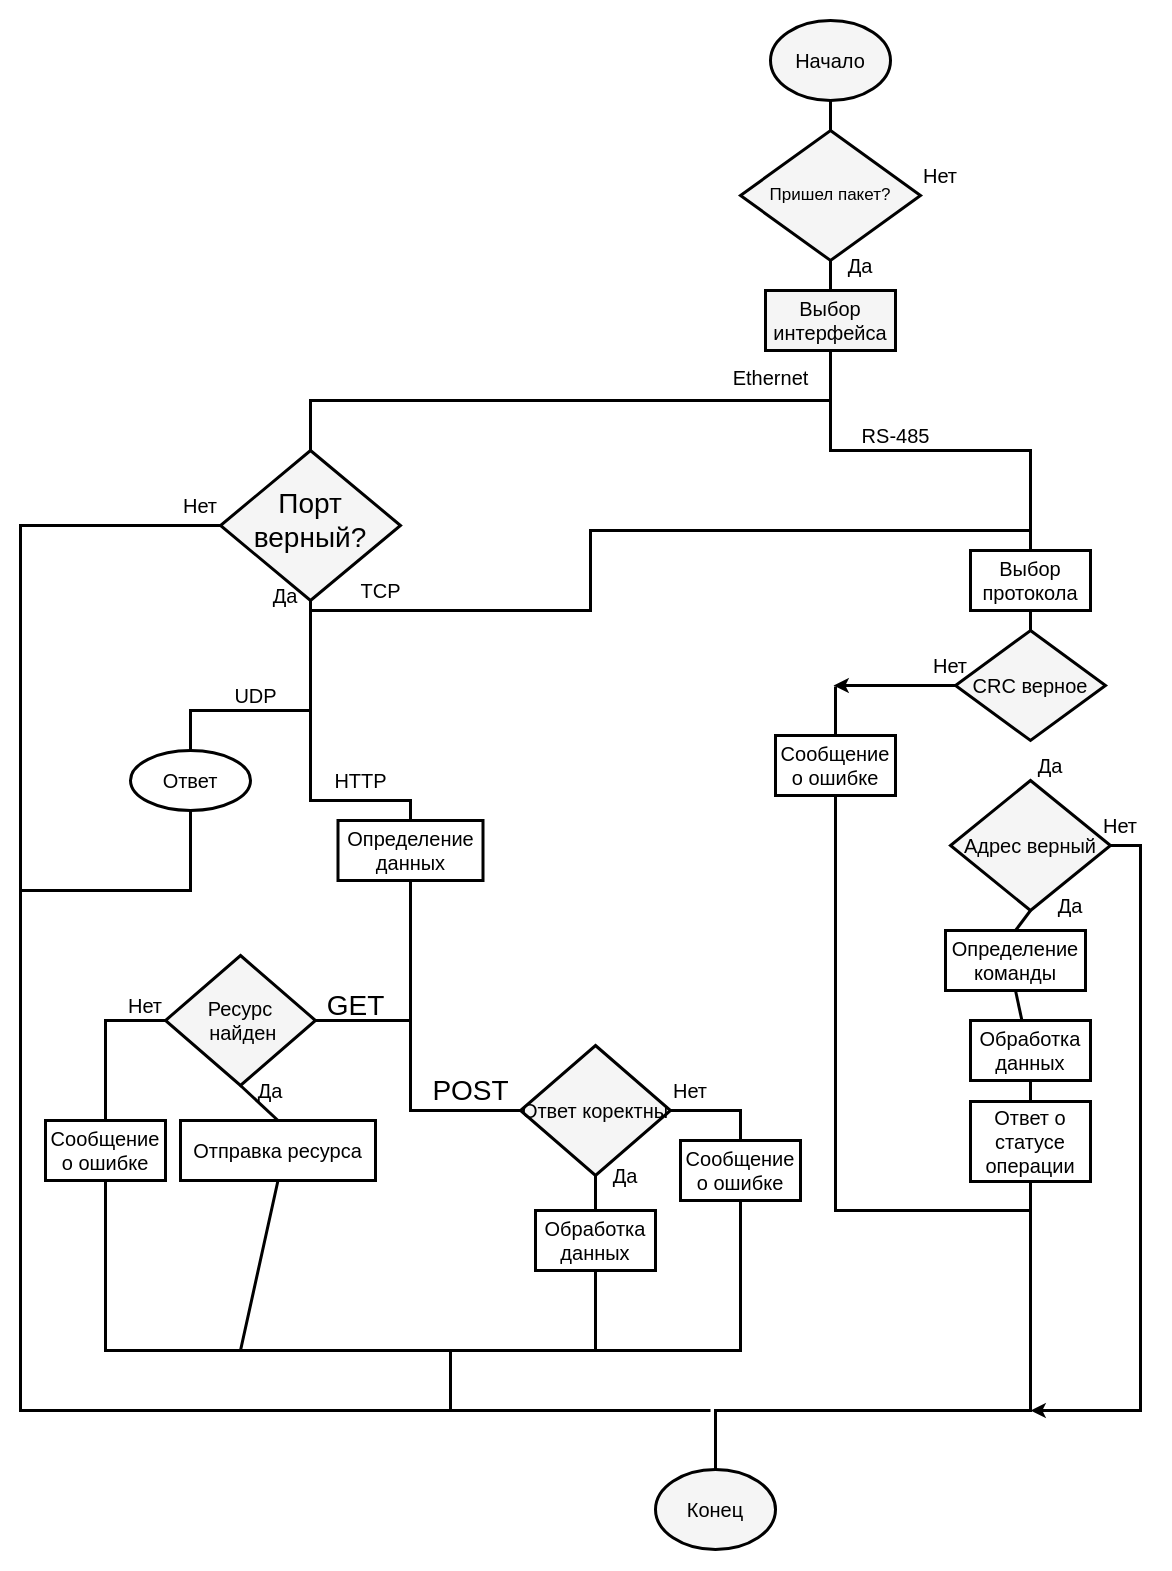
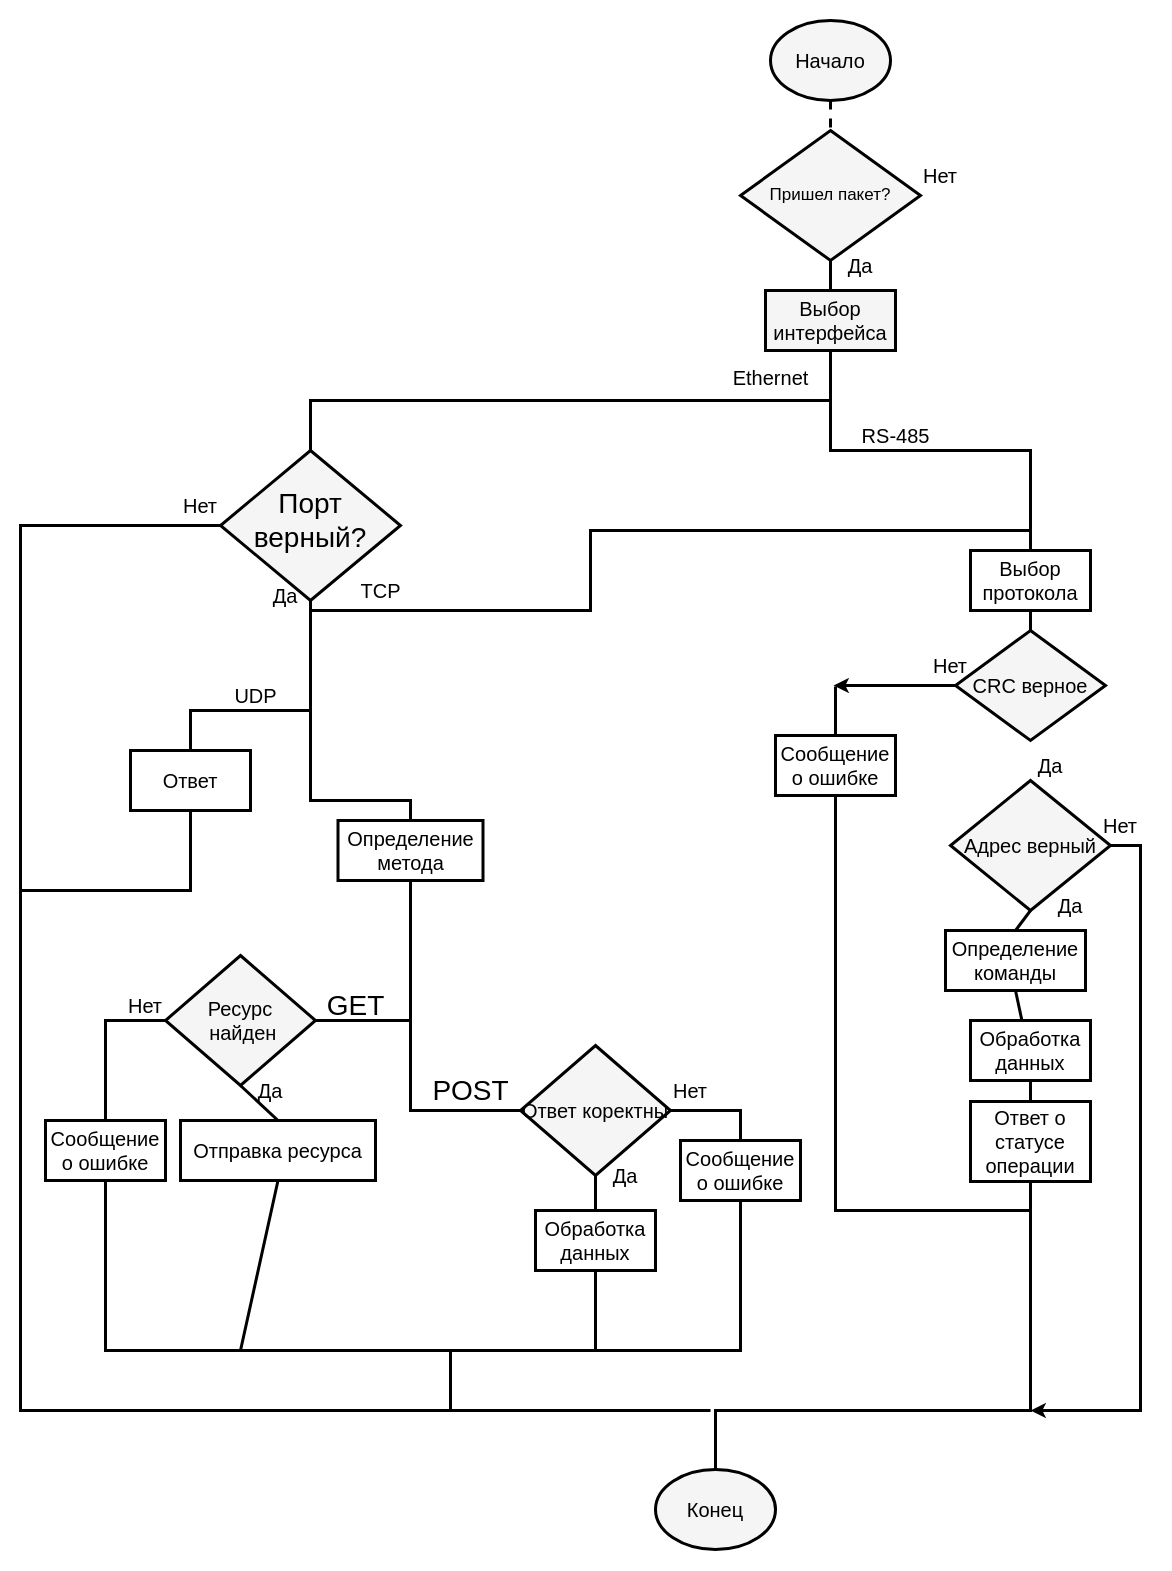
(831, 119) -> (831, 119)
(191, 781) -> (191, 781)
(361, 781) -> none
(411, 851) -> (411, 851)
